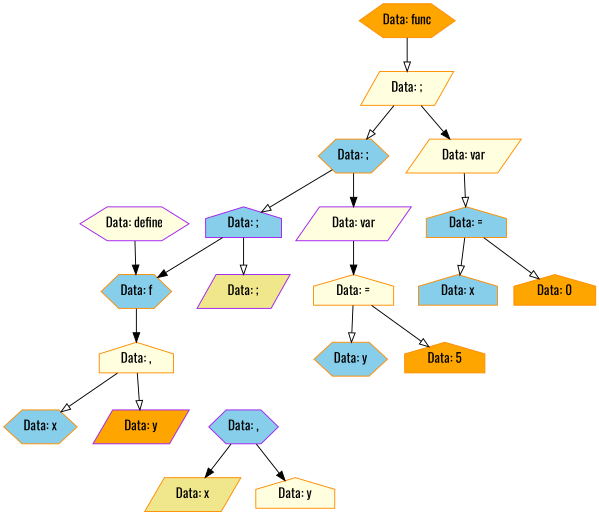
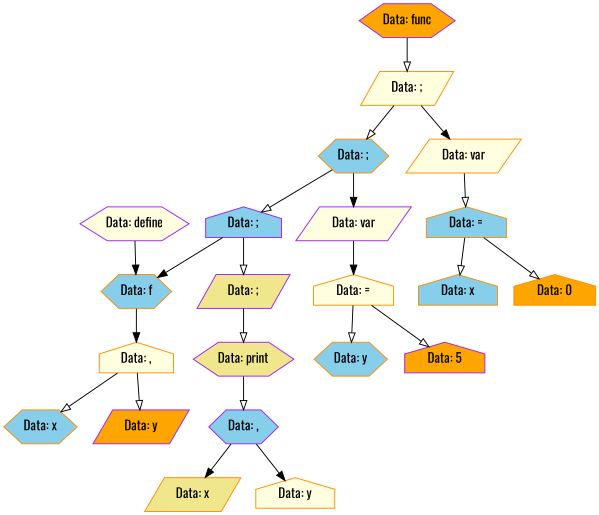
(407, 21) -> (407, 21)
none -> (244, 359)
(445, 359) -> (445, 359)
